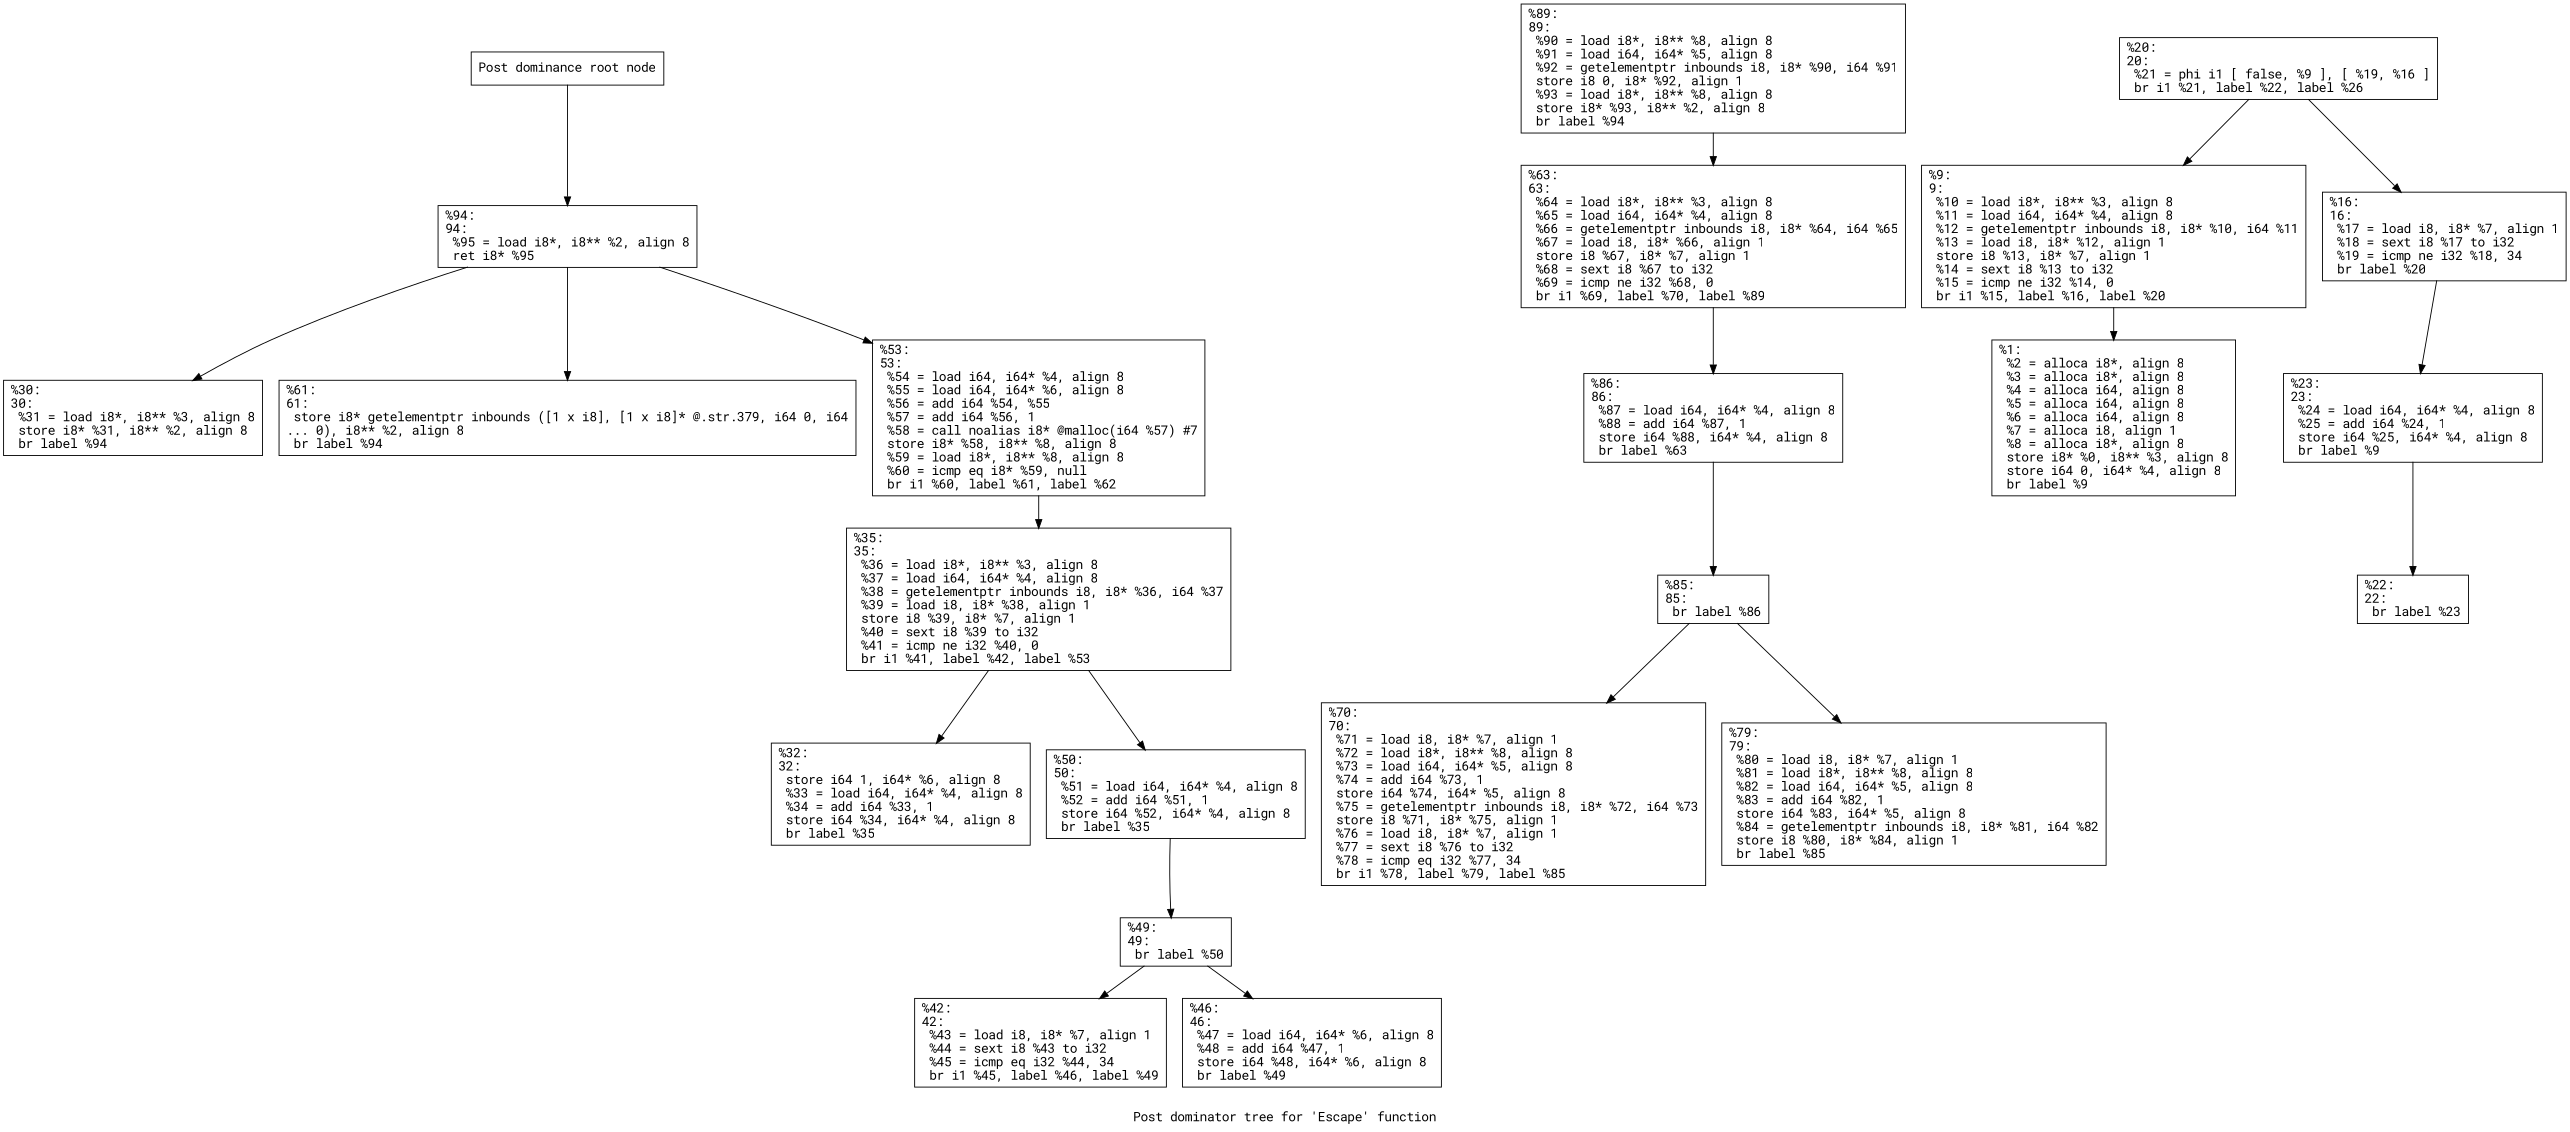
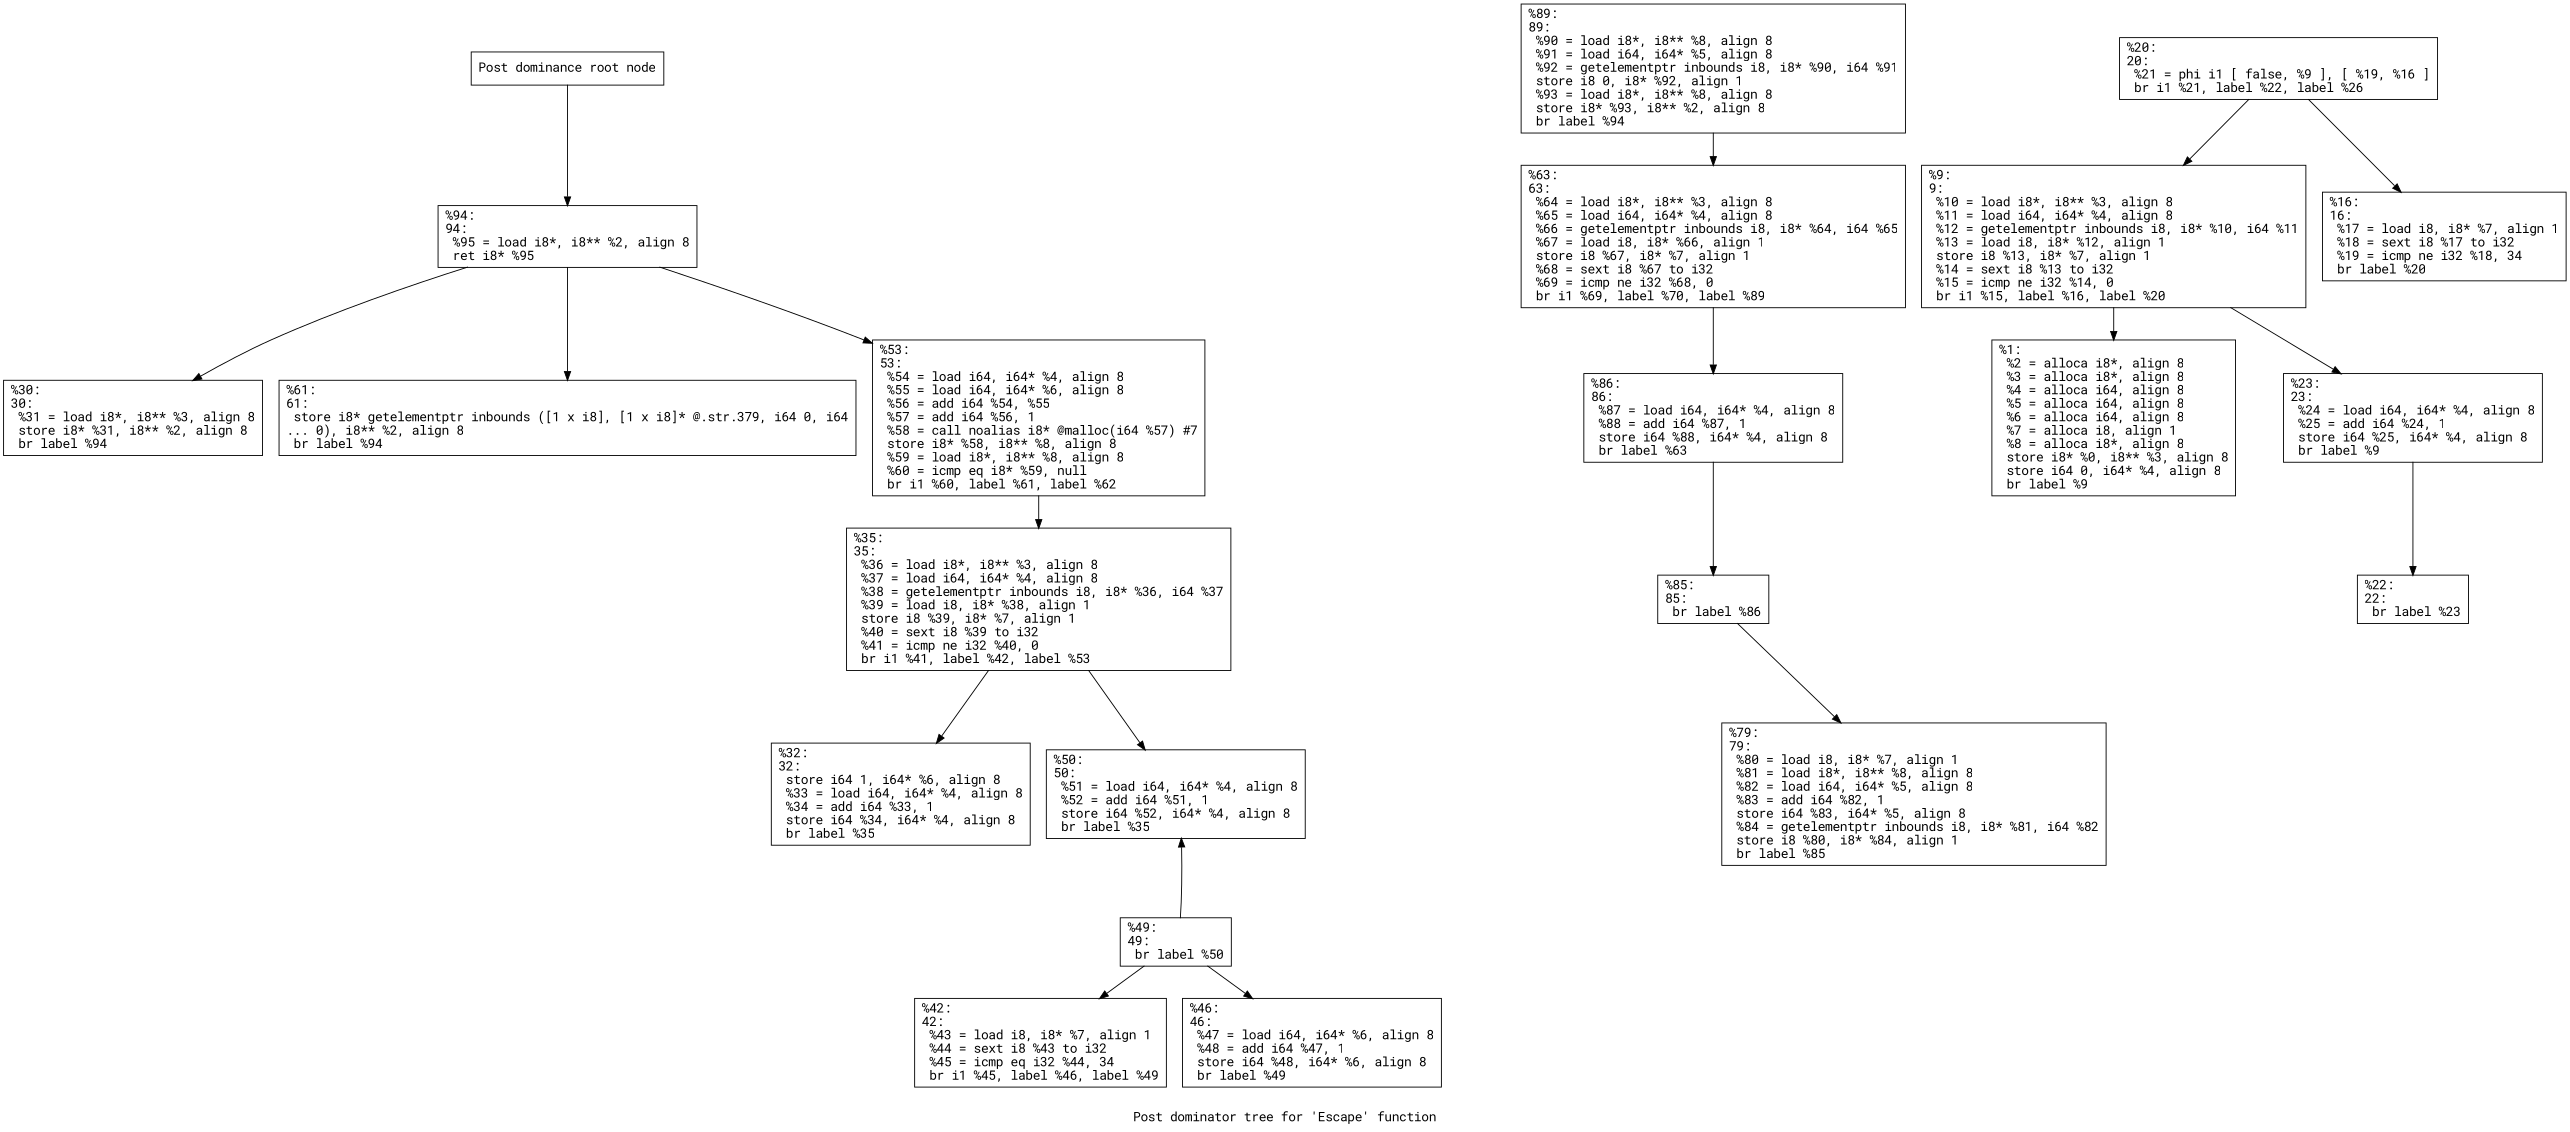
(2429, 323) -> (2282, 338)
(1514, 794) -> none
(1170, 874) -> (1182, 883)
